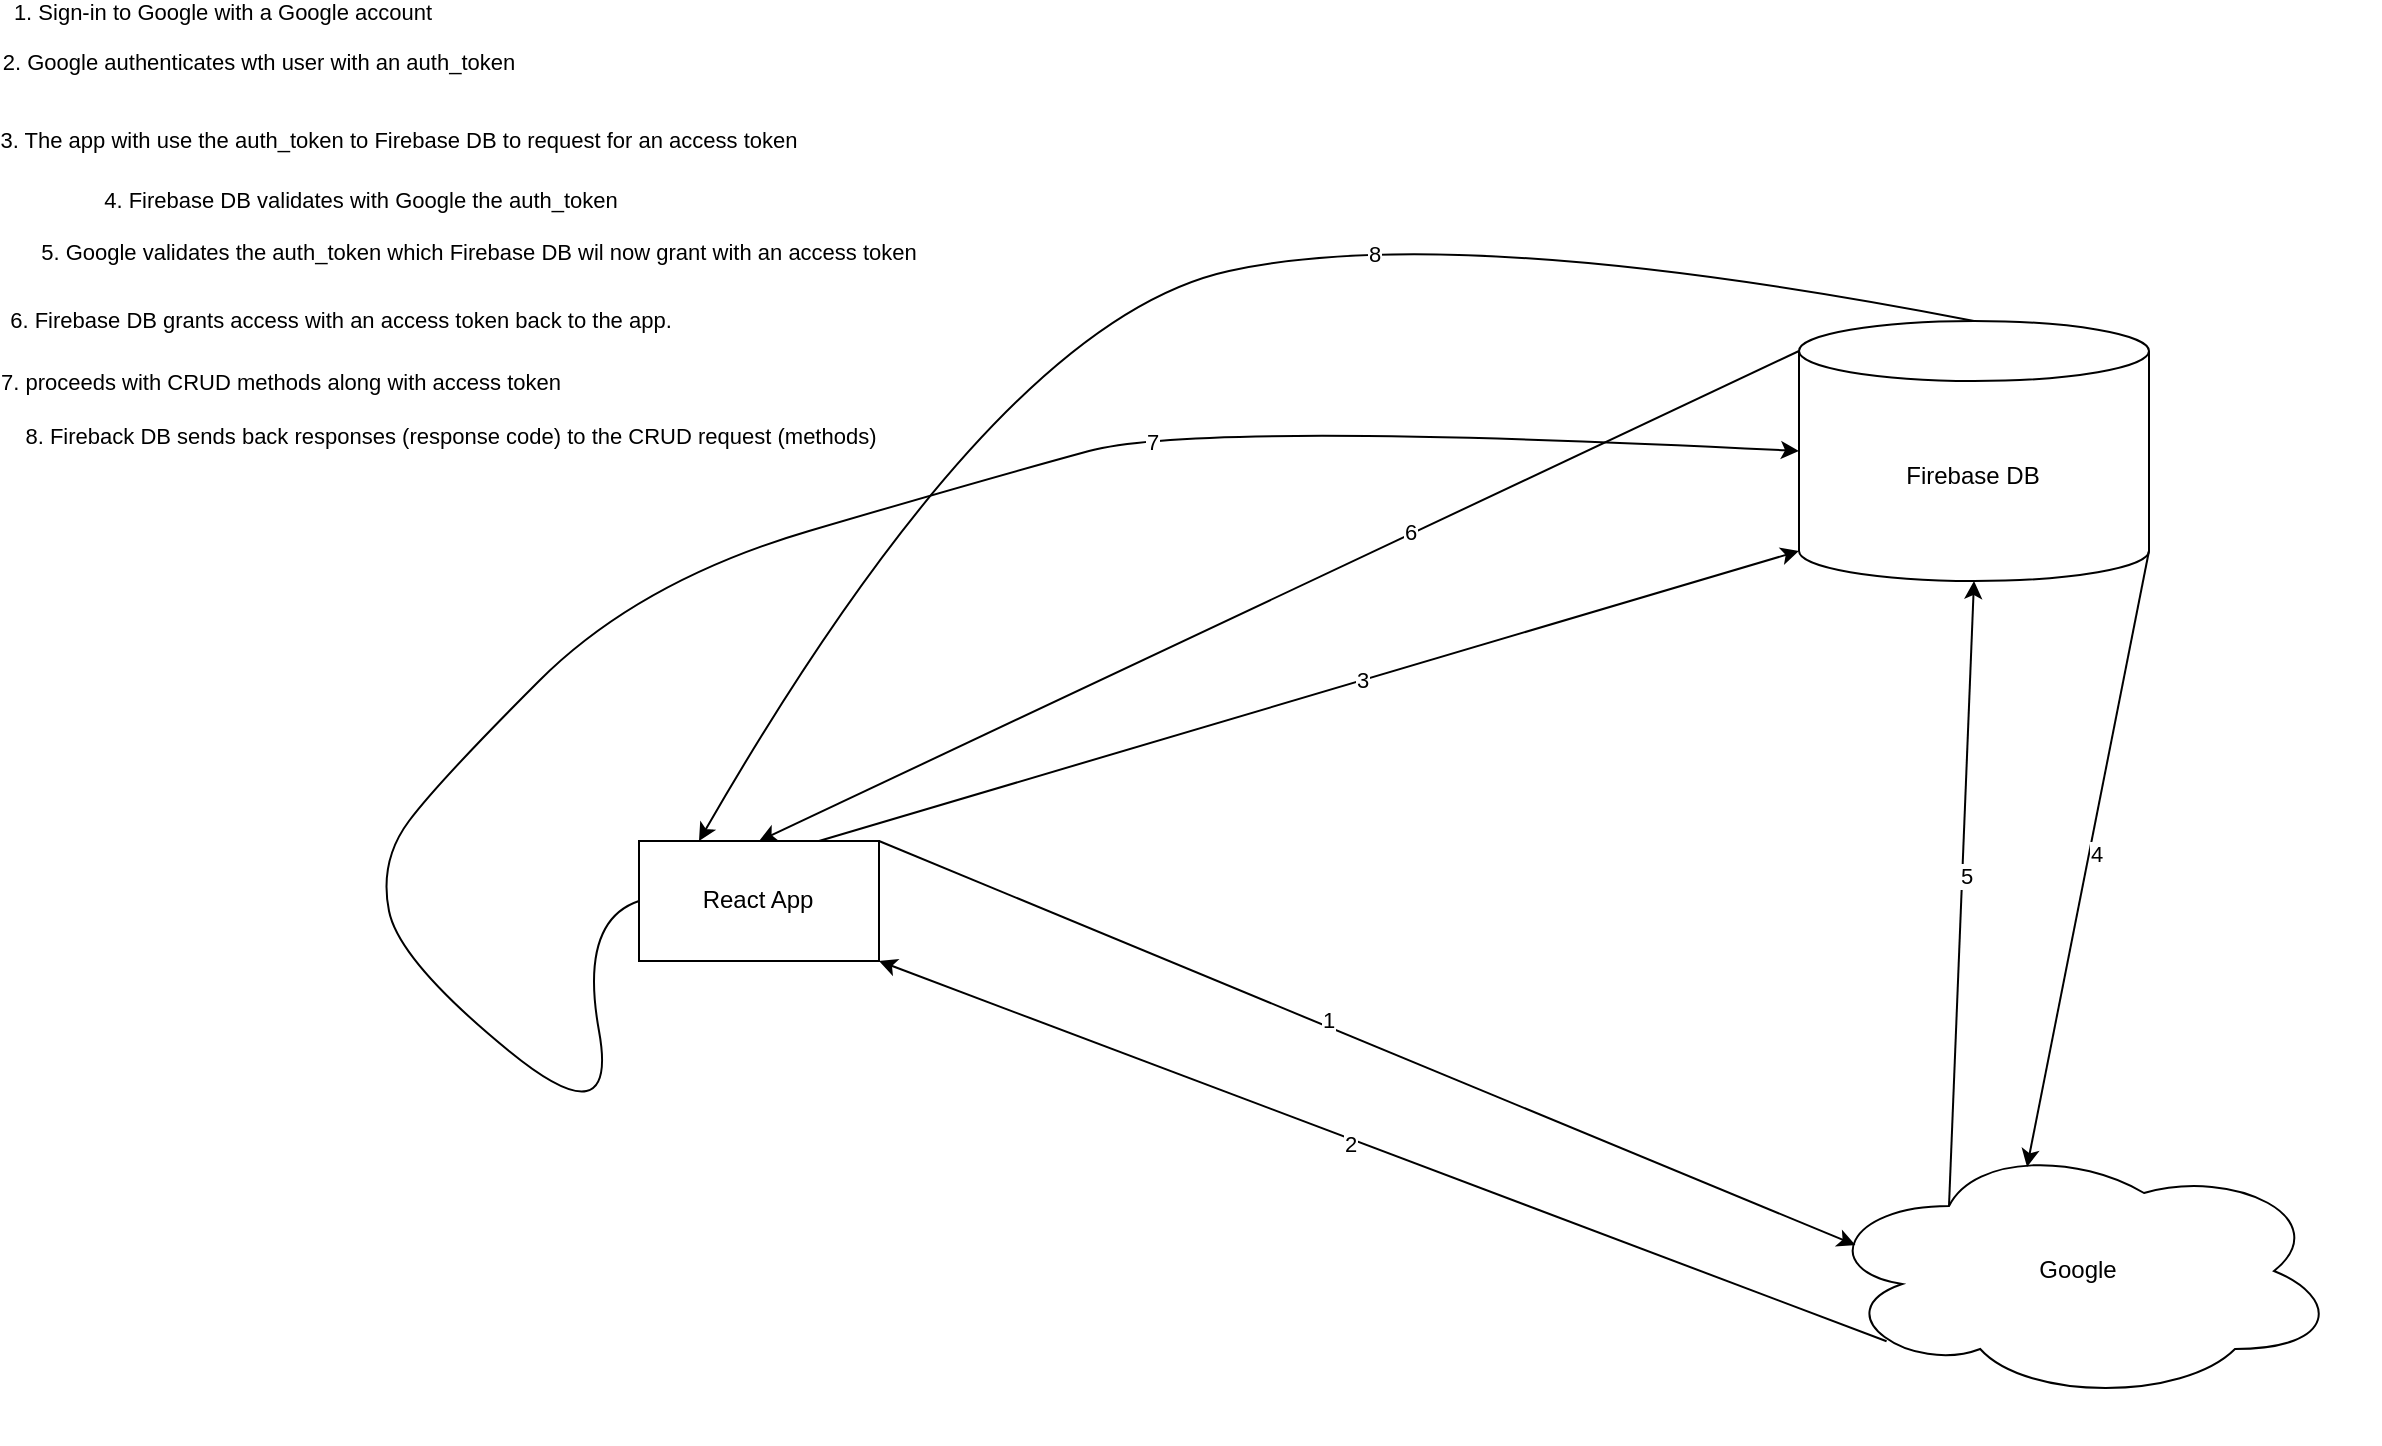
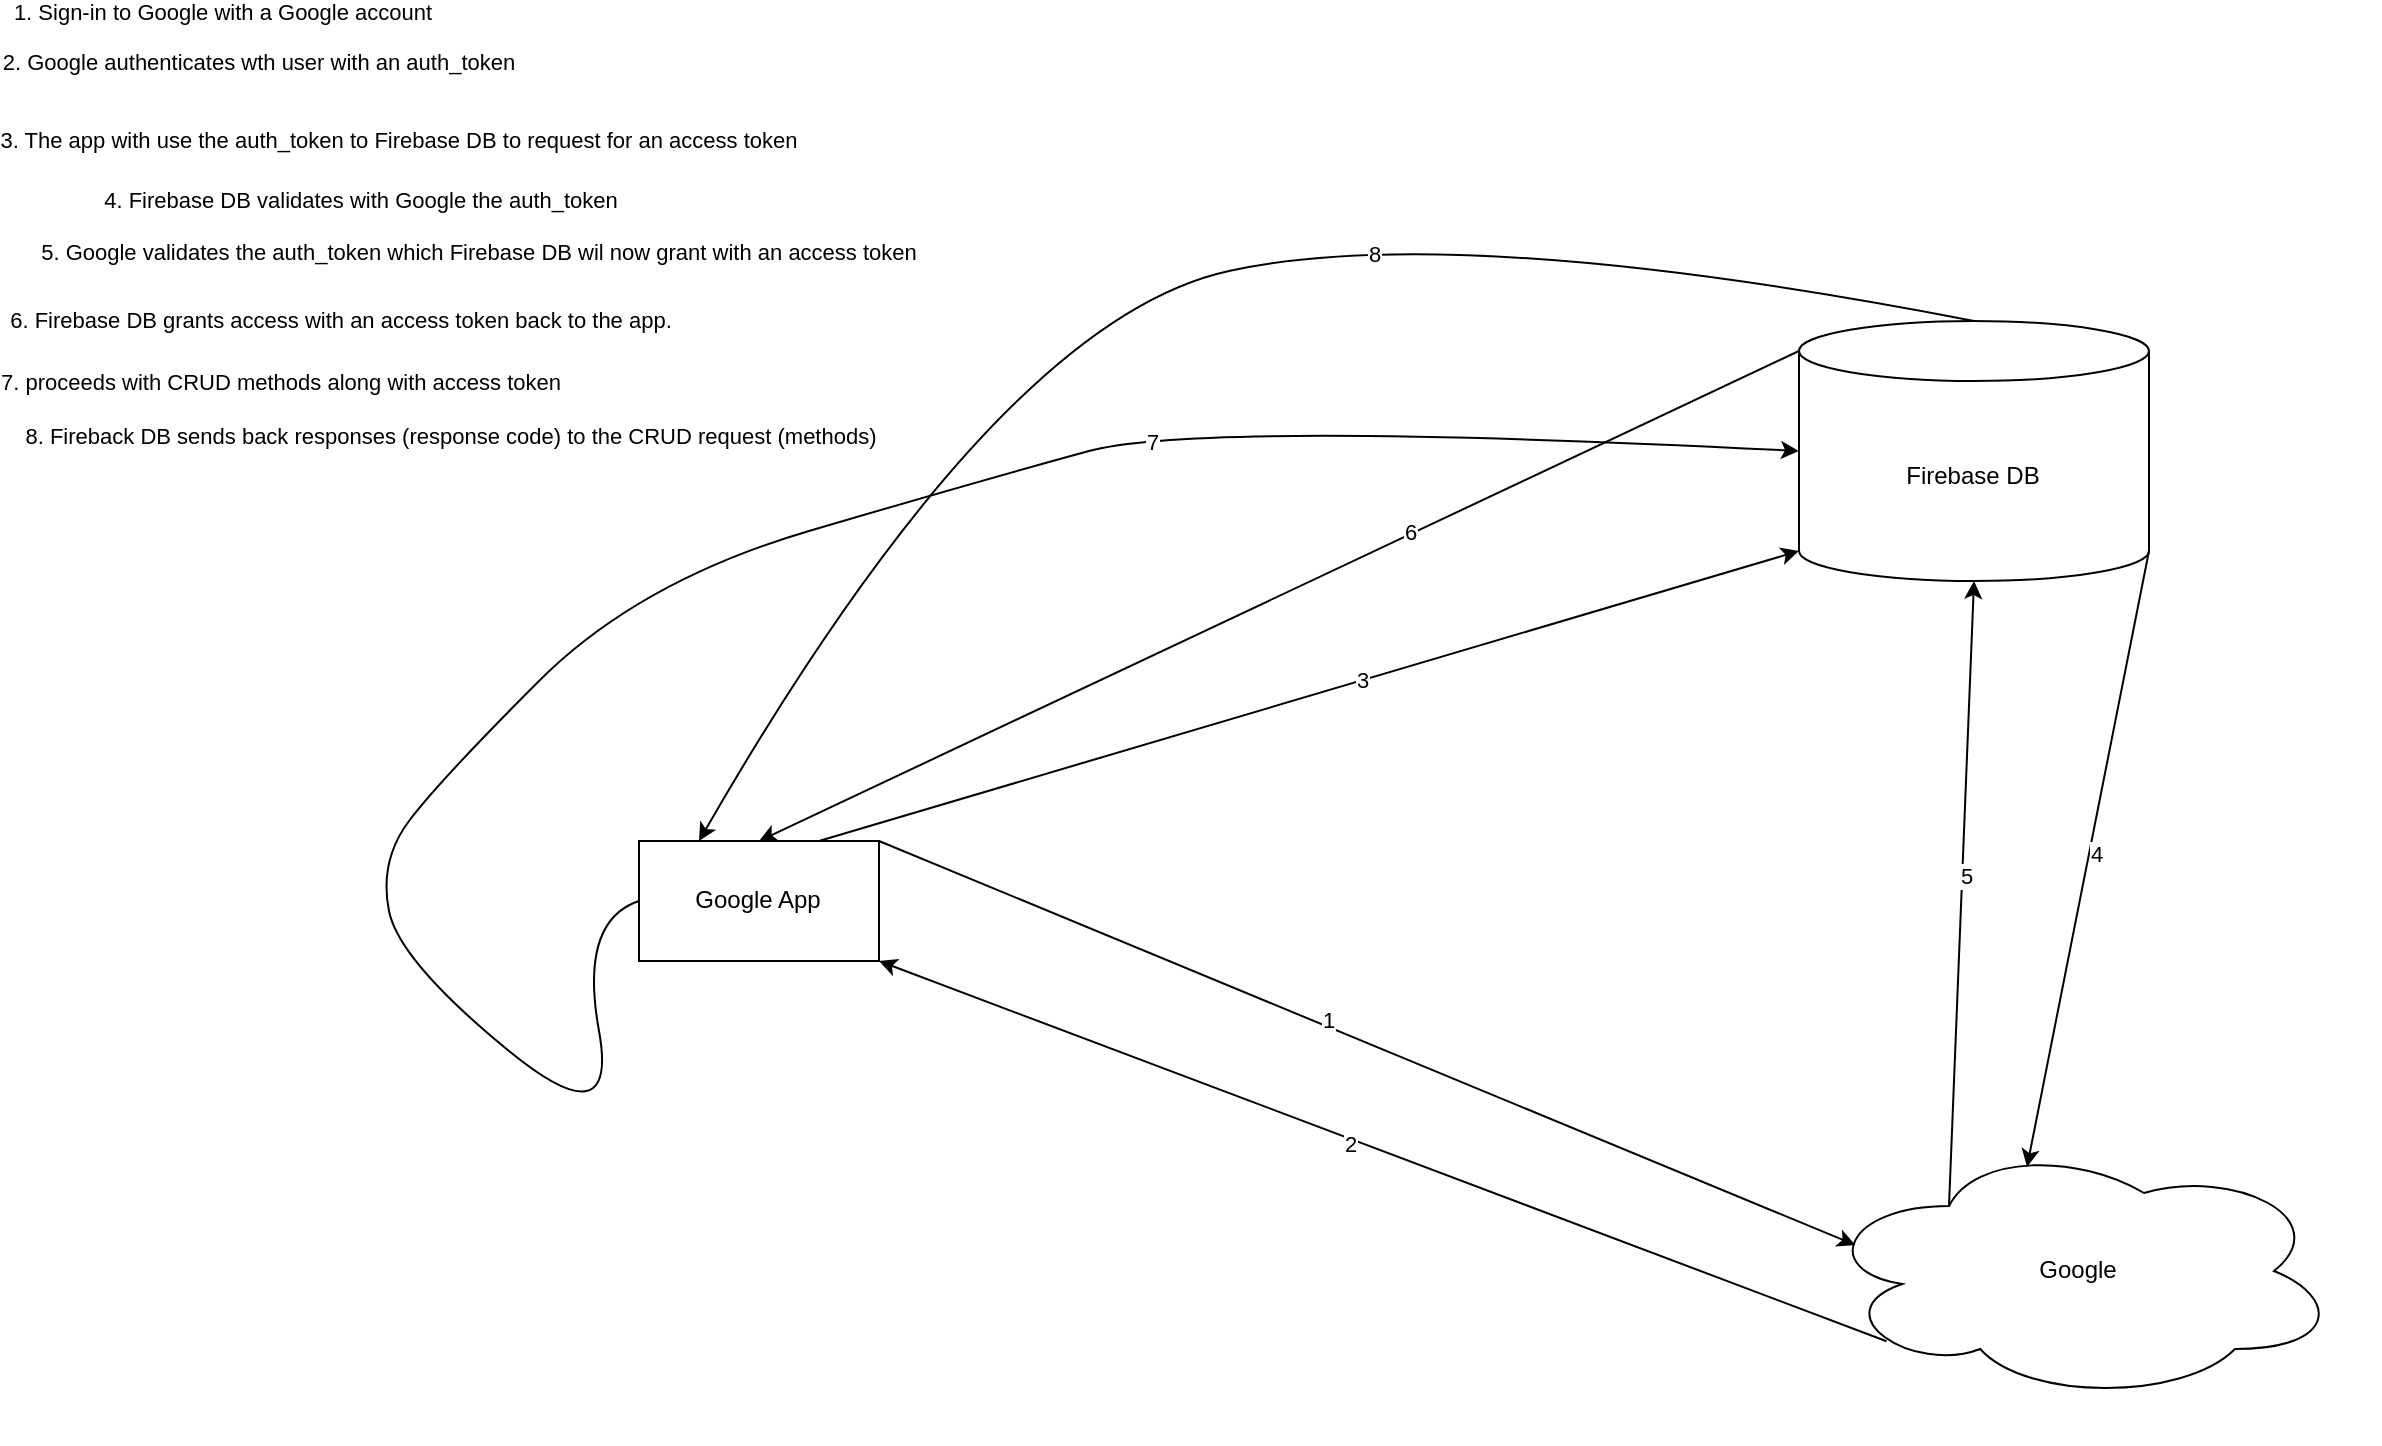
(759, 901) -> (759, 901)
